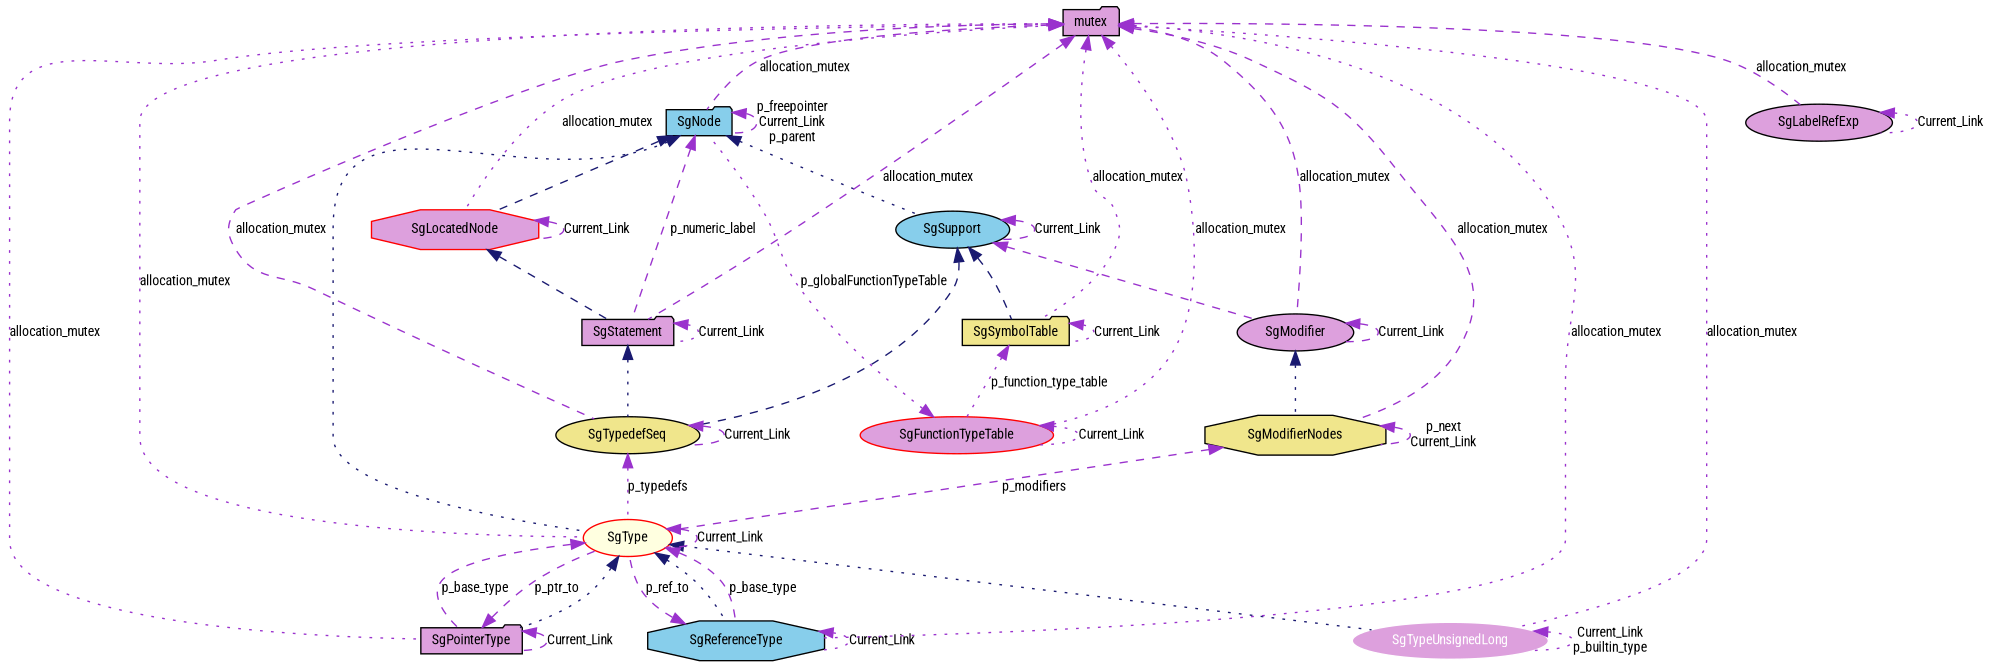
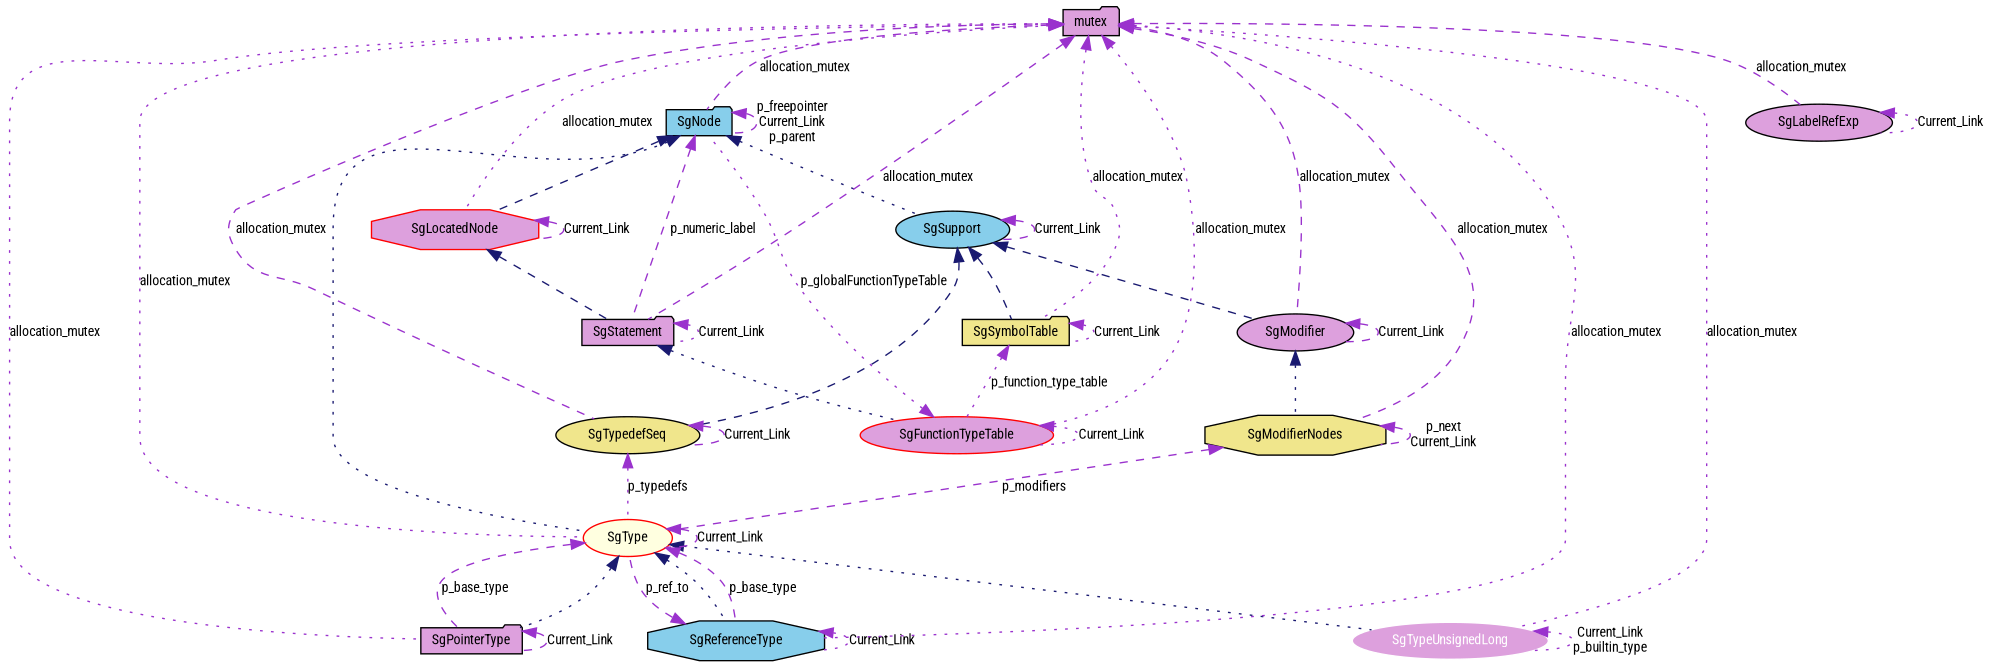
(1131, 283) -> (1131, 283)
(628, 388) -> (783, 390)
(540, 578) -> none
